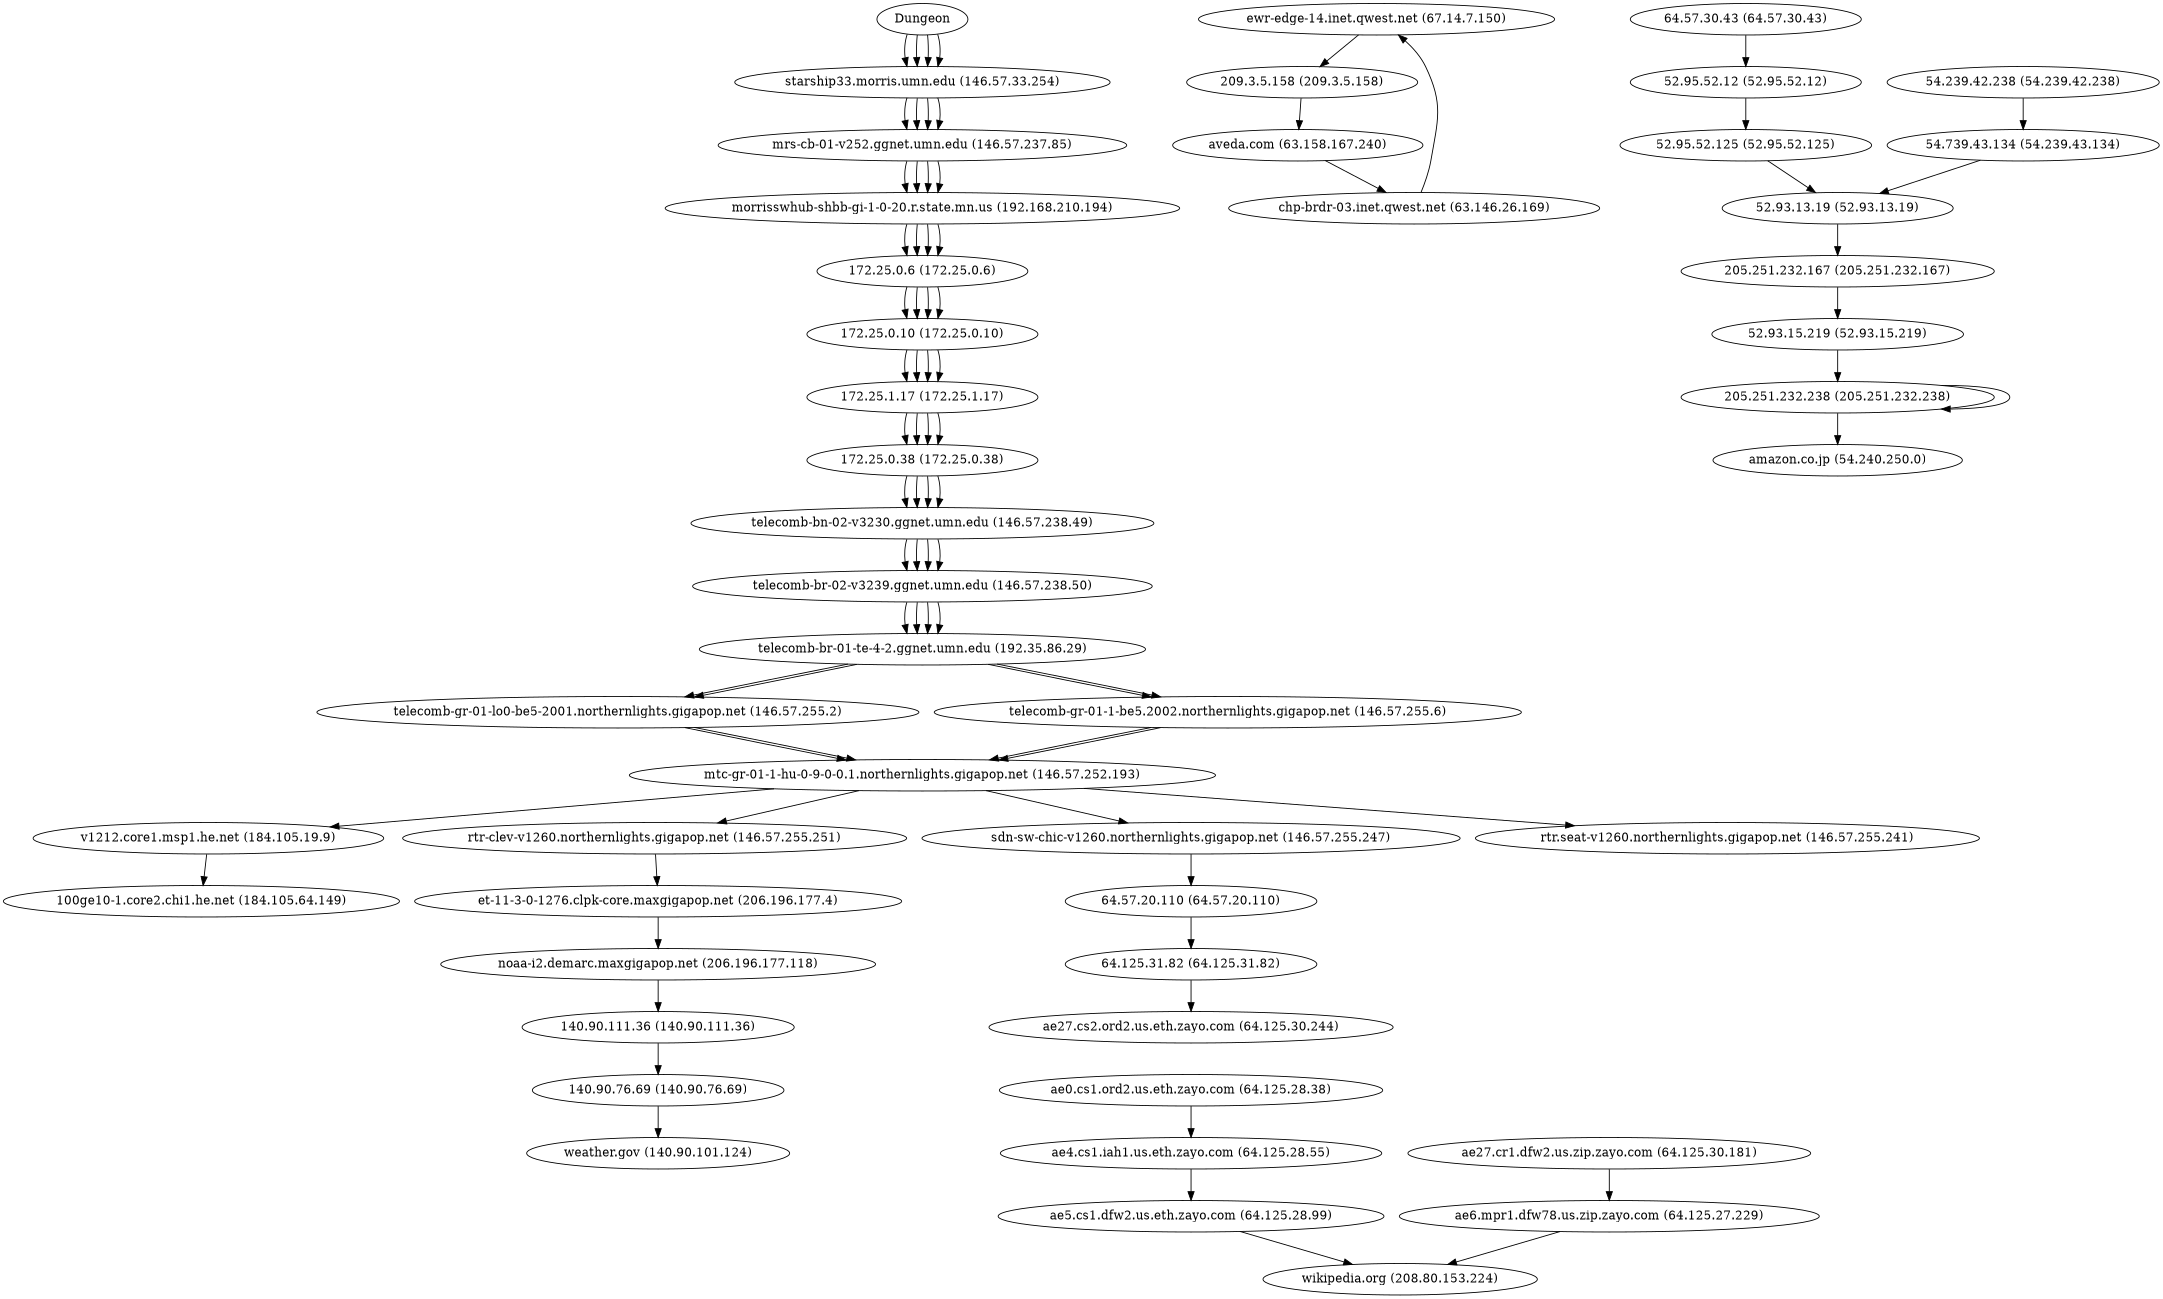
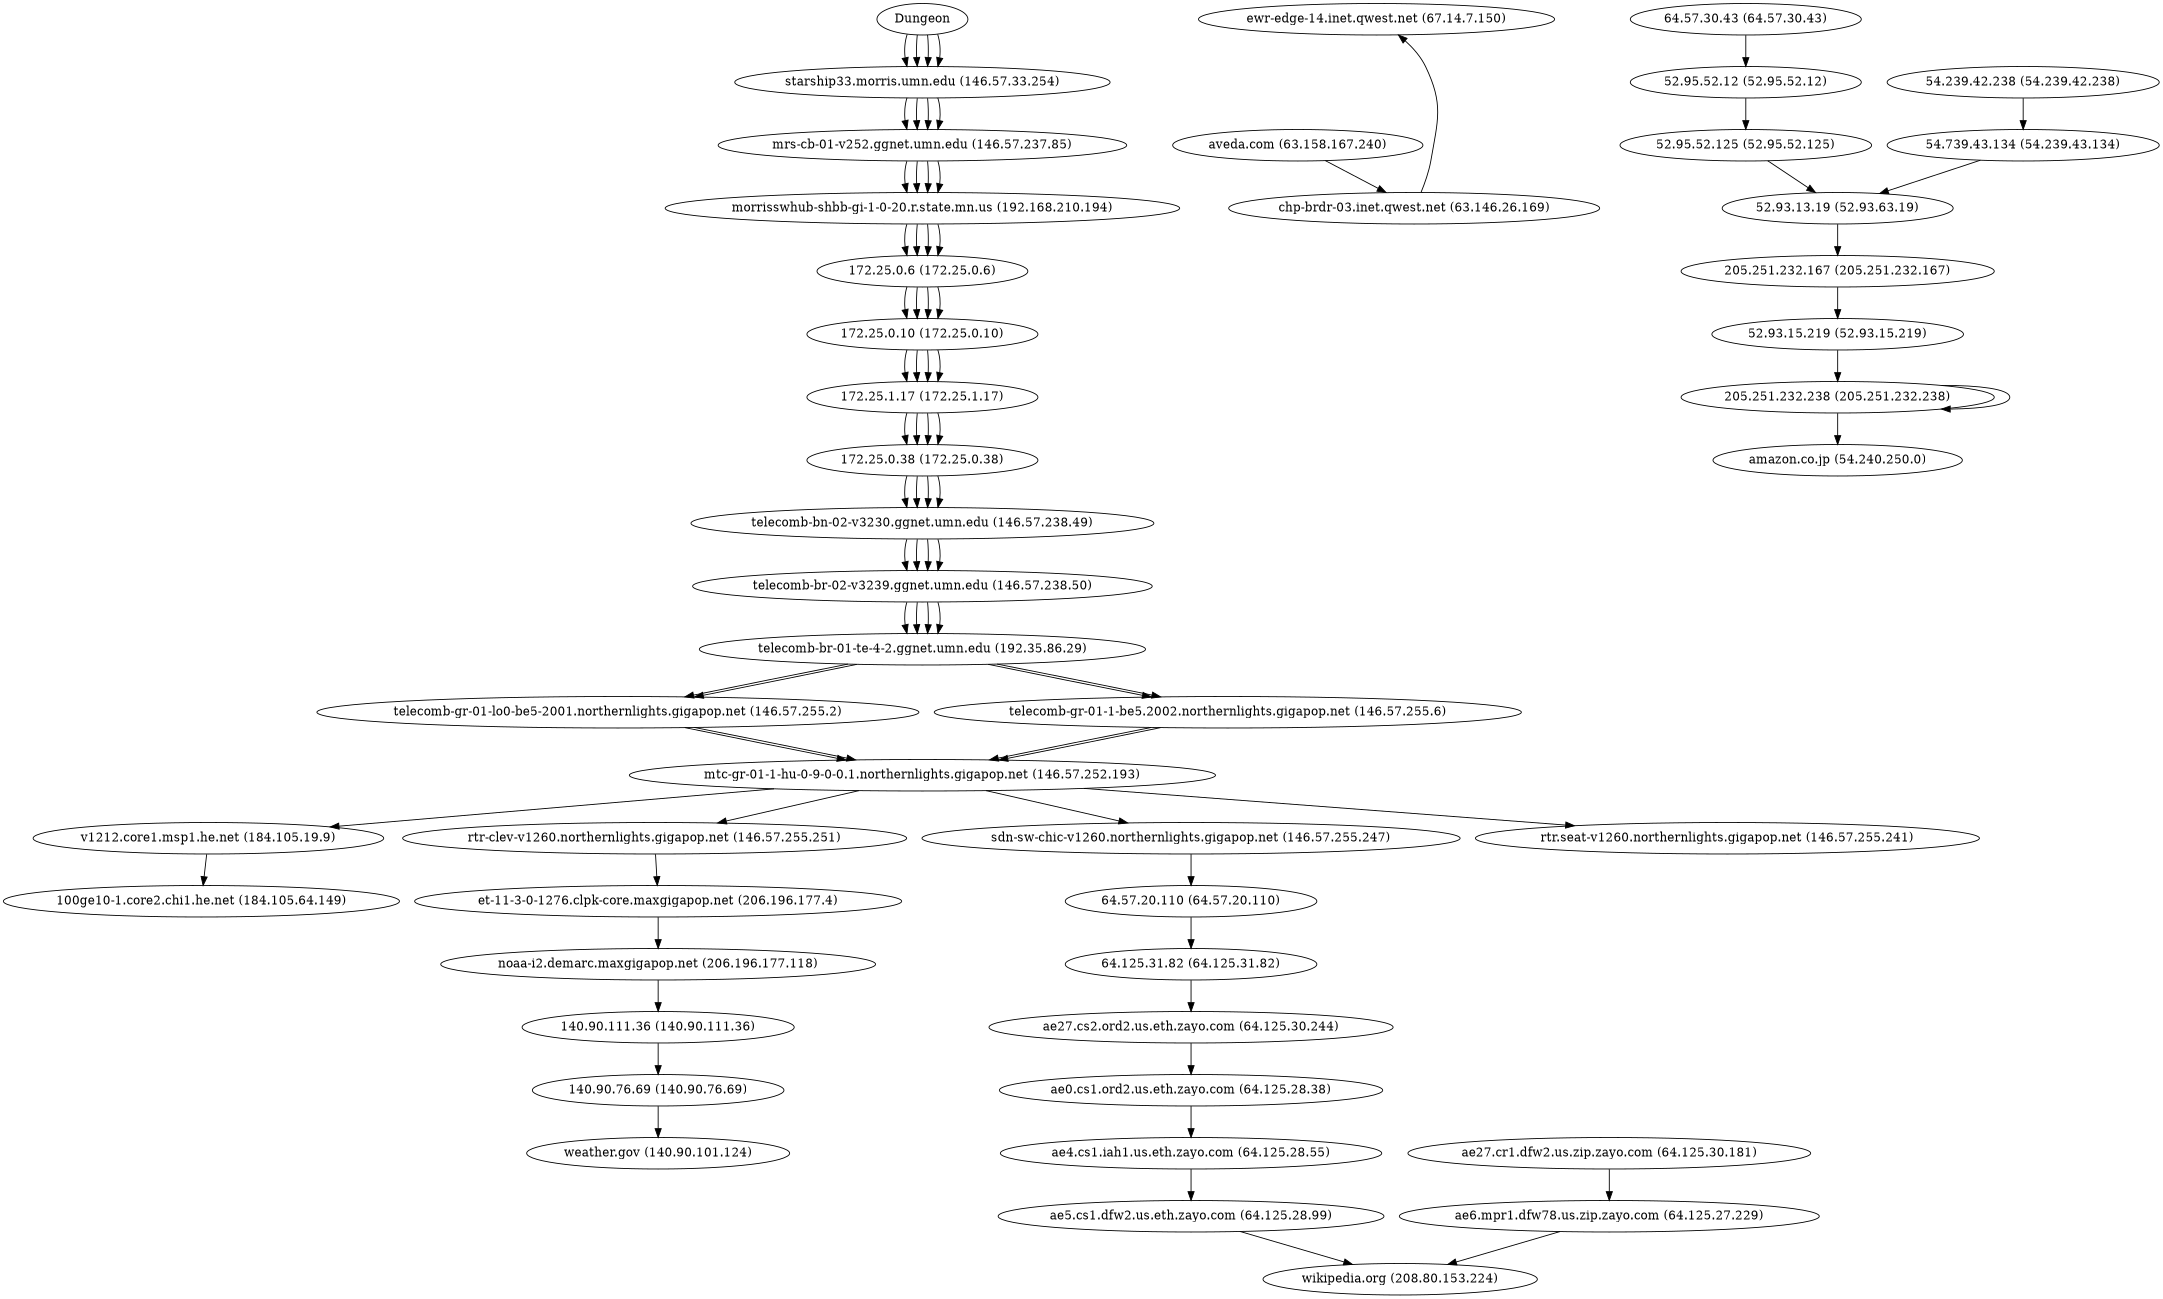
(1302, 82) -> none
(1838, 208) -> (1838, 208)
none -> (1191, 1054)
